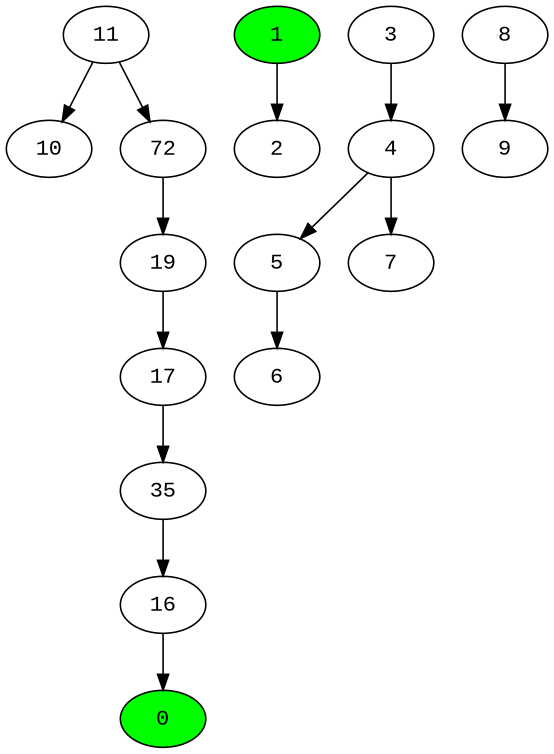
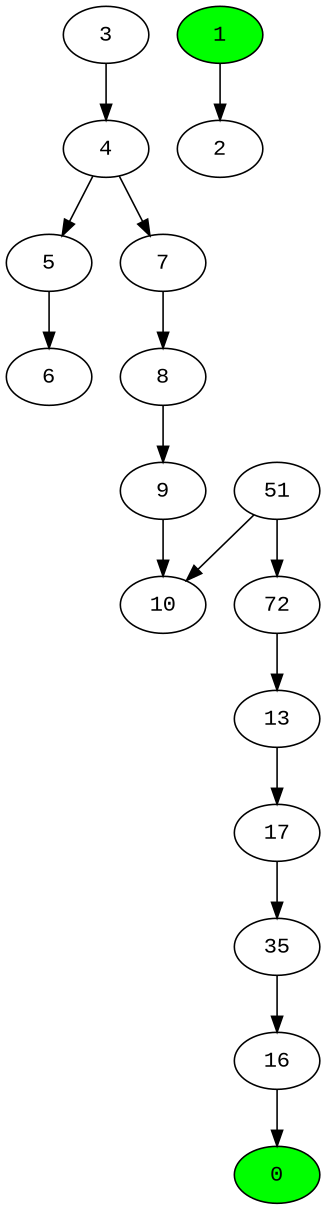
(106, 35) -> (277, 491)
(163, 263) -> (277, 719)
none -> (163, 312)
none -> (163, 540)
